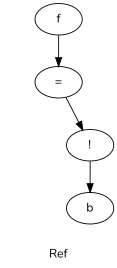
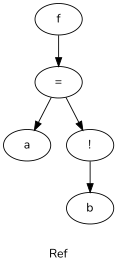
none -> (27, 145)
